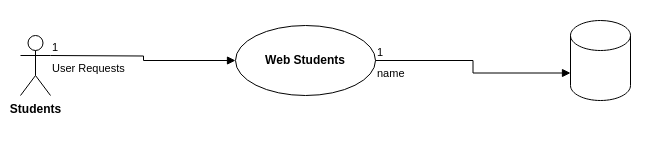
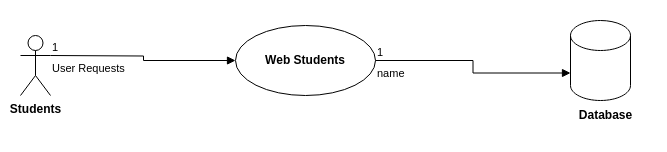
none -> (606, 116)
